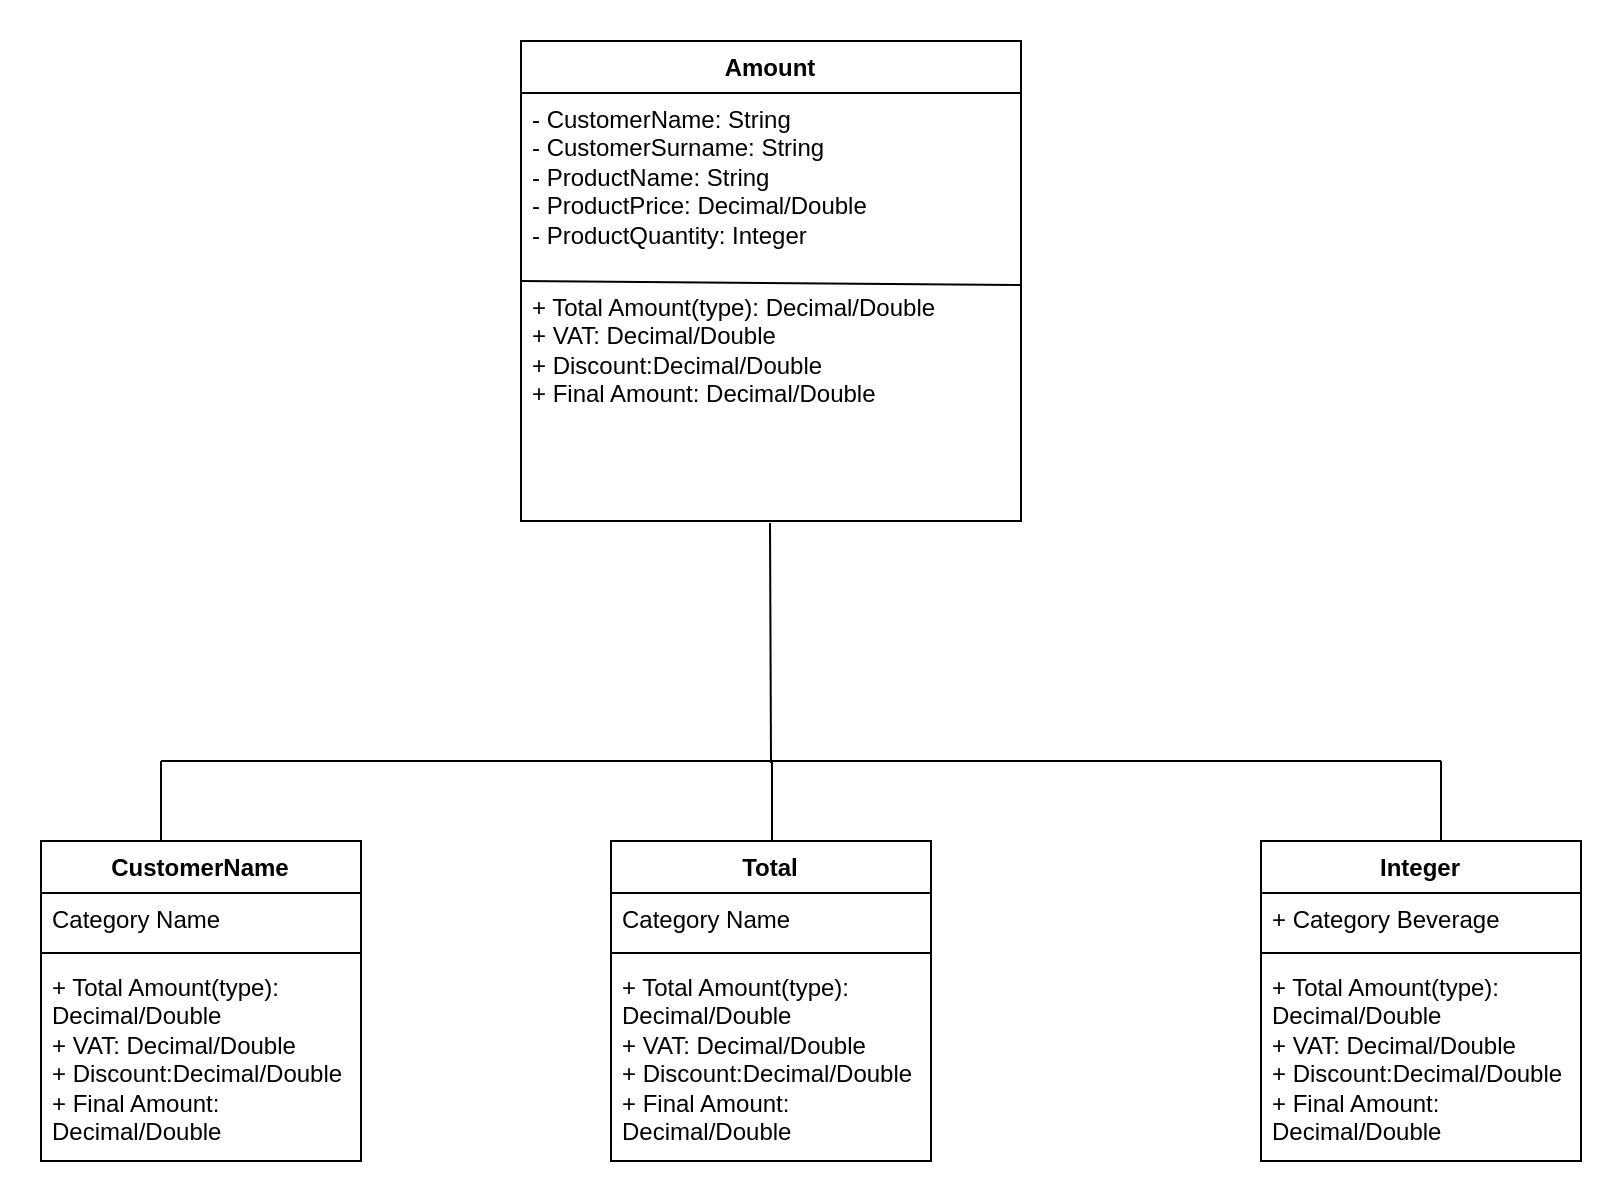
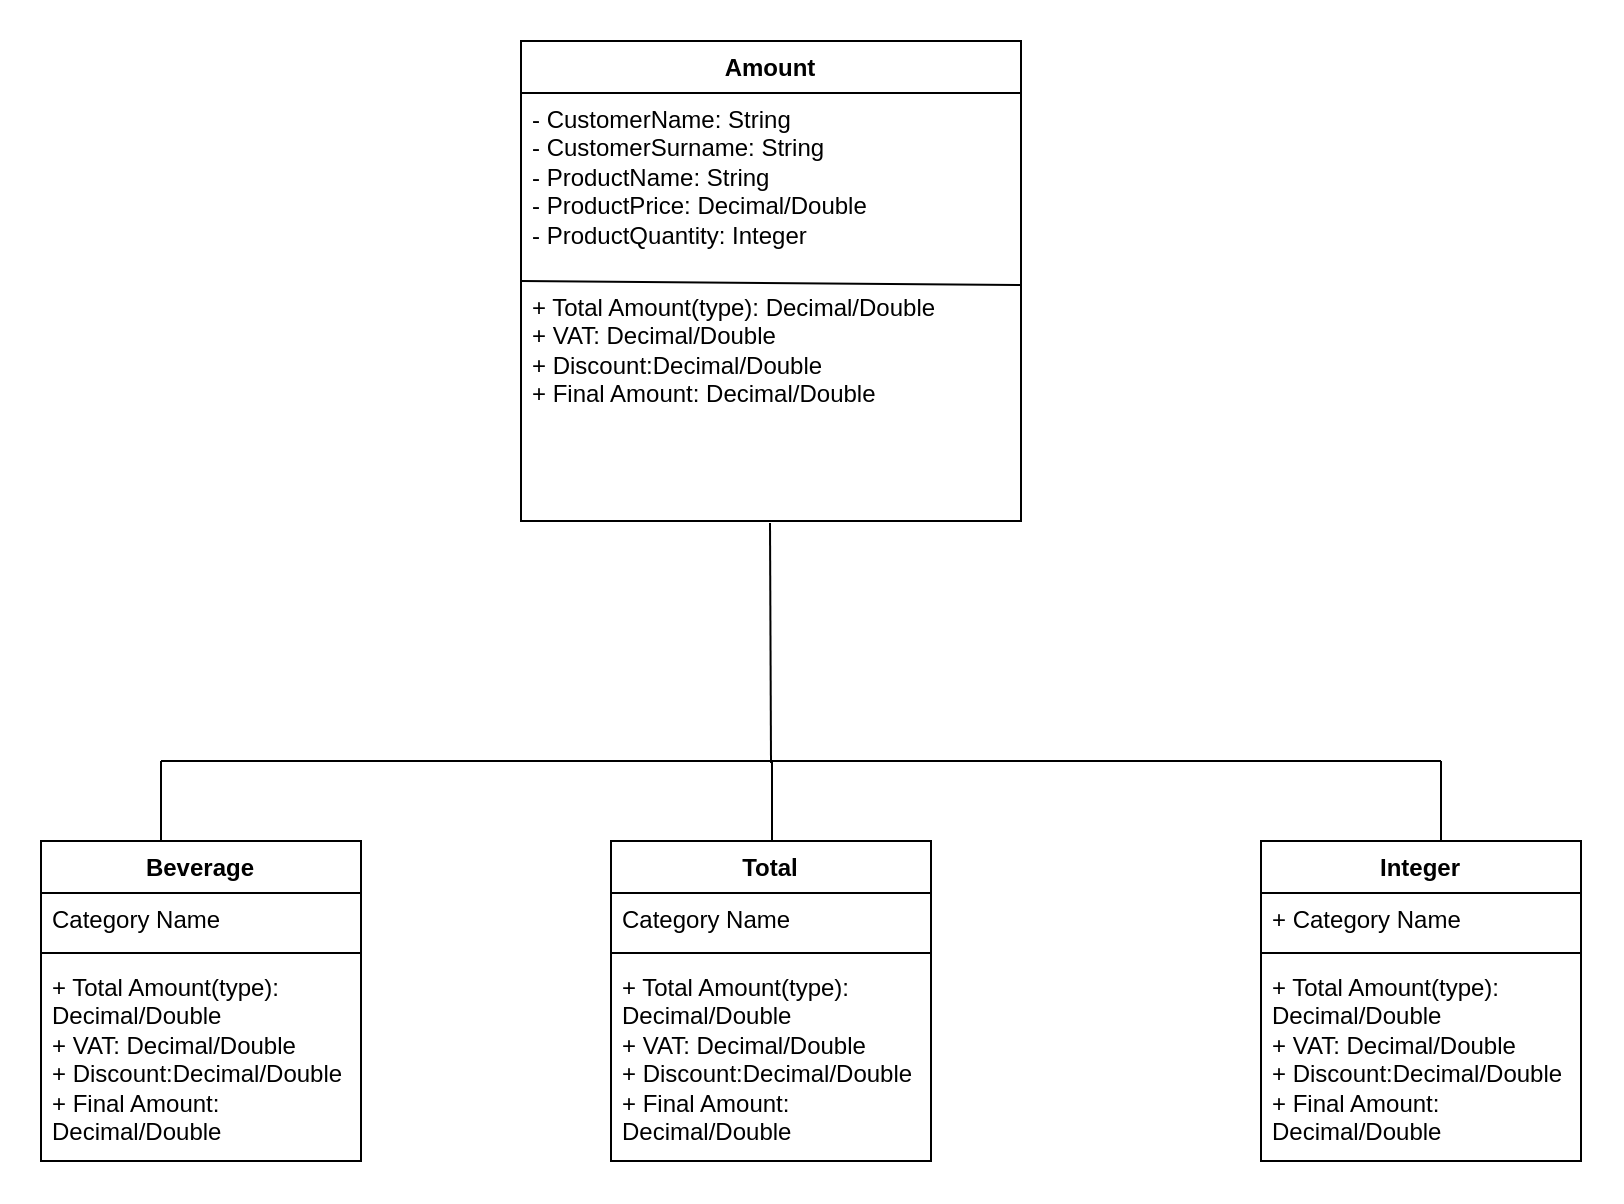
(201, 869) -> (201, 869)
(1394, 921) -> (1368, 921)
